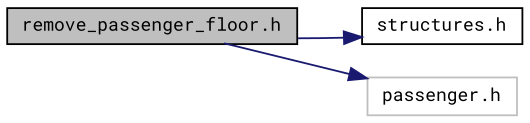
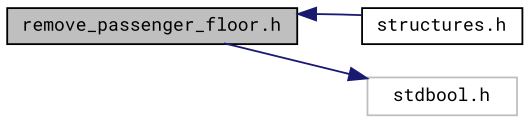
(321, 38) -> (339, 14)
(442, 96) -> (442, 96)
